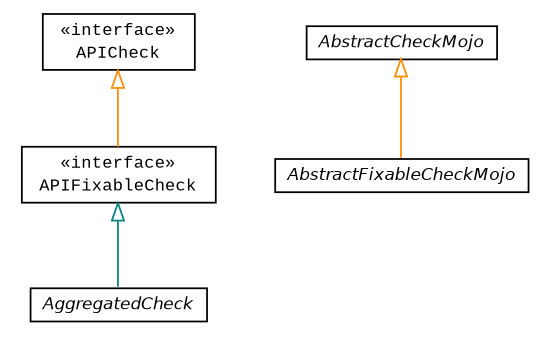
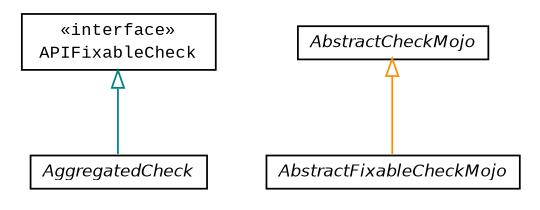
(118, 42) -> none
